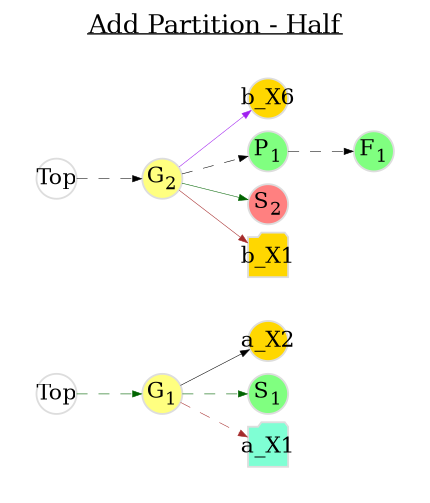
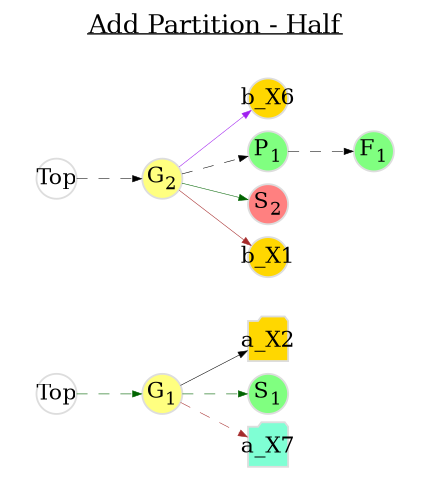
(268, 257) -> (268, 257)
(268, 341) -> (268, 341)
(268, 447) -> (268, 447)
